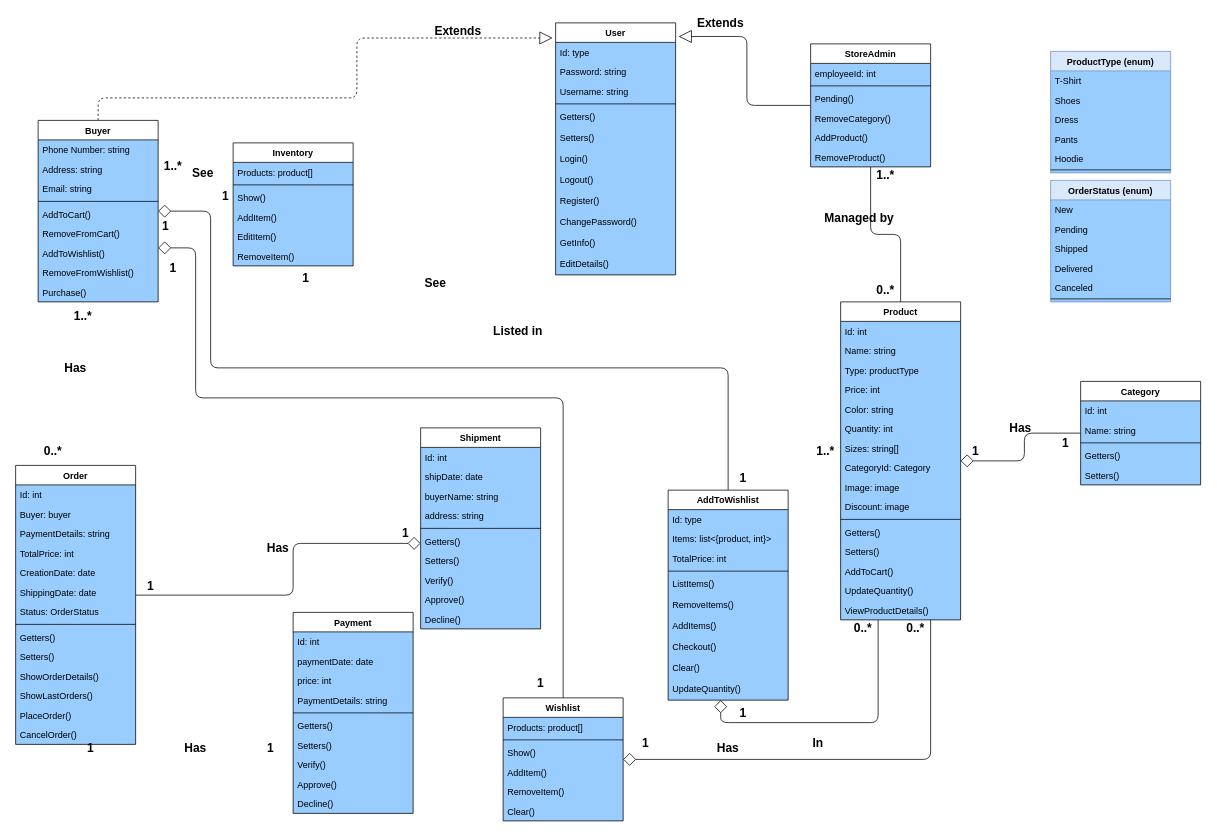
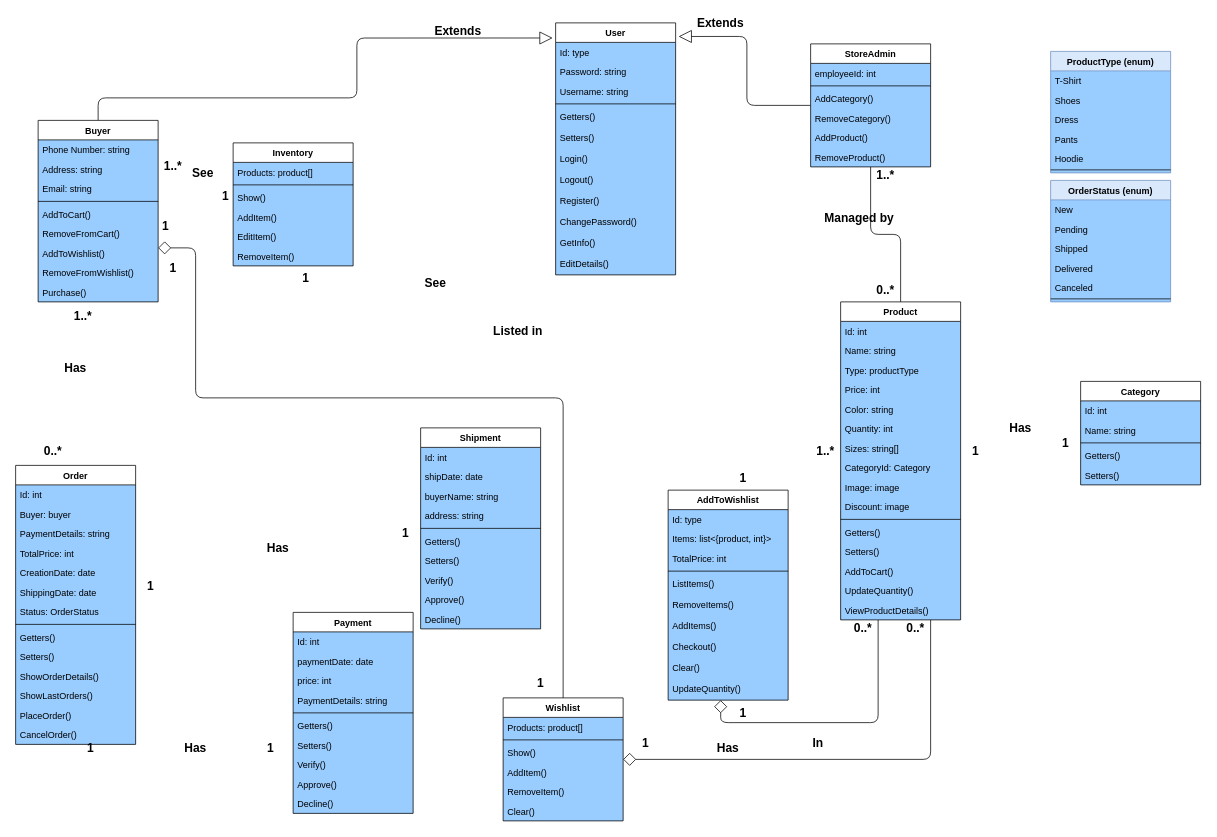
(334, 98) -> (334, 98)
(836, 99) -> (847, 99)
(435, 368) -> none
(1024, 444) -> none
(292, 592) -> none
